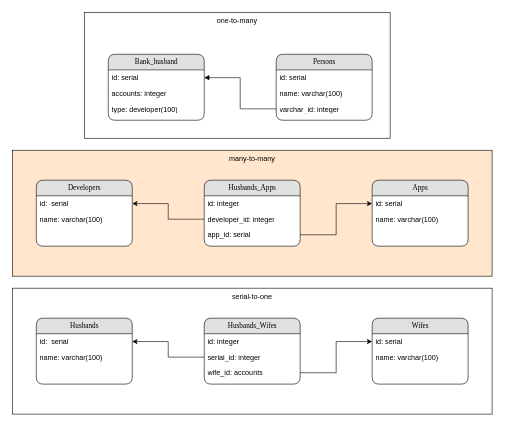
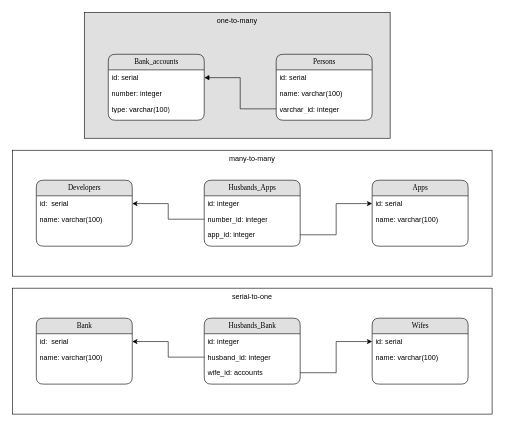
(157, 62) -> (157, 62)
(237, 75) -> (237, 75)
(143, 94) -> (139, 94)
(149, 110) -> (146, 110)
(252, 213) -> (252, 213)
(246, 220) -> (240, 220)
(231, 236) -> (234, 236)
(85, 326) -> (85, 326)
(253, 326) -> (253, 326)
(239, 358) -> (242, 358)
